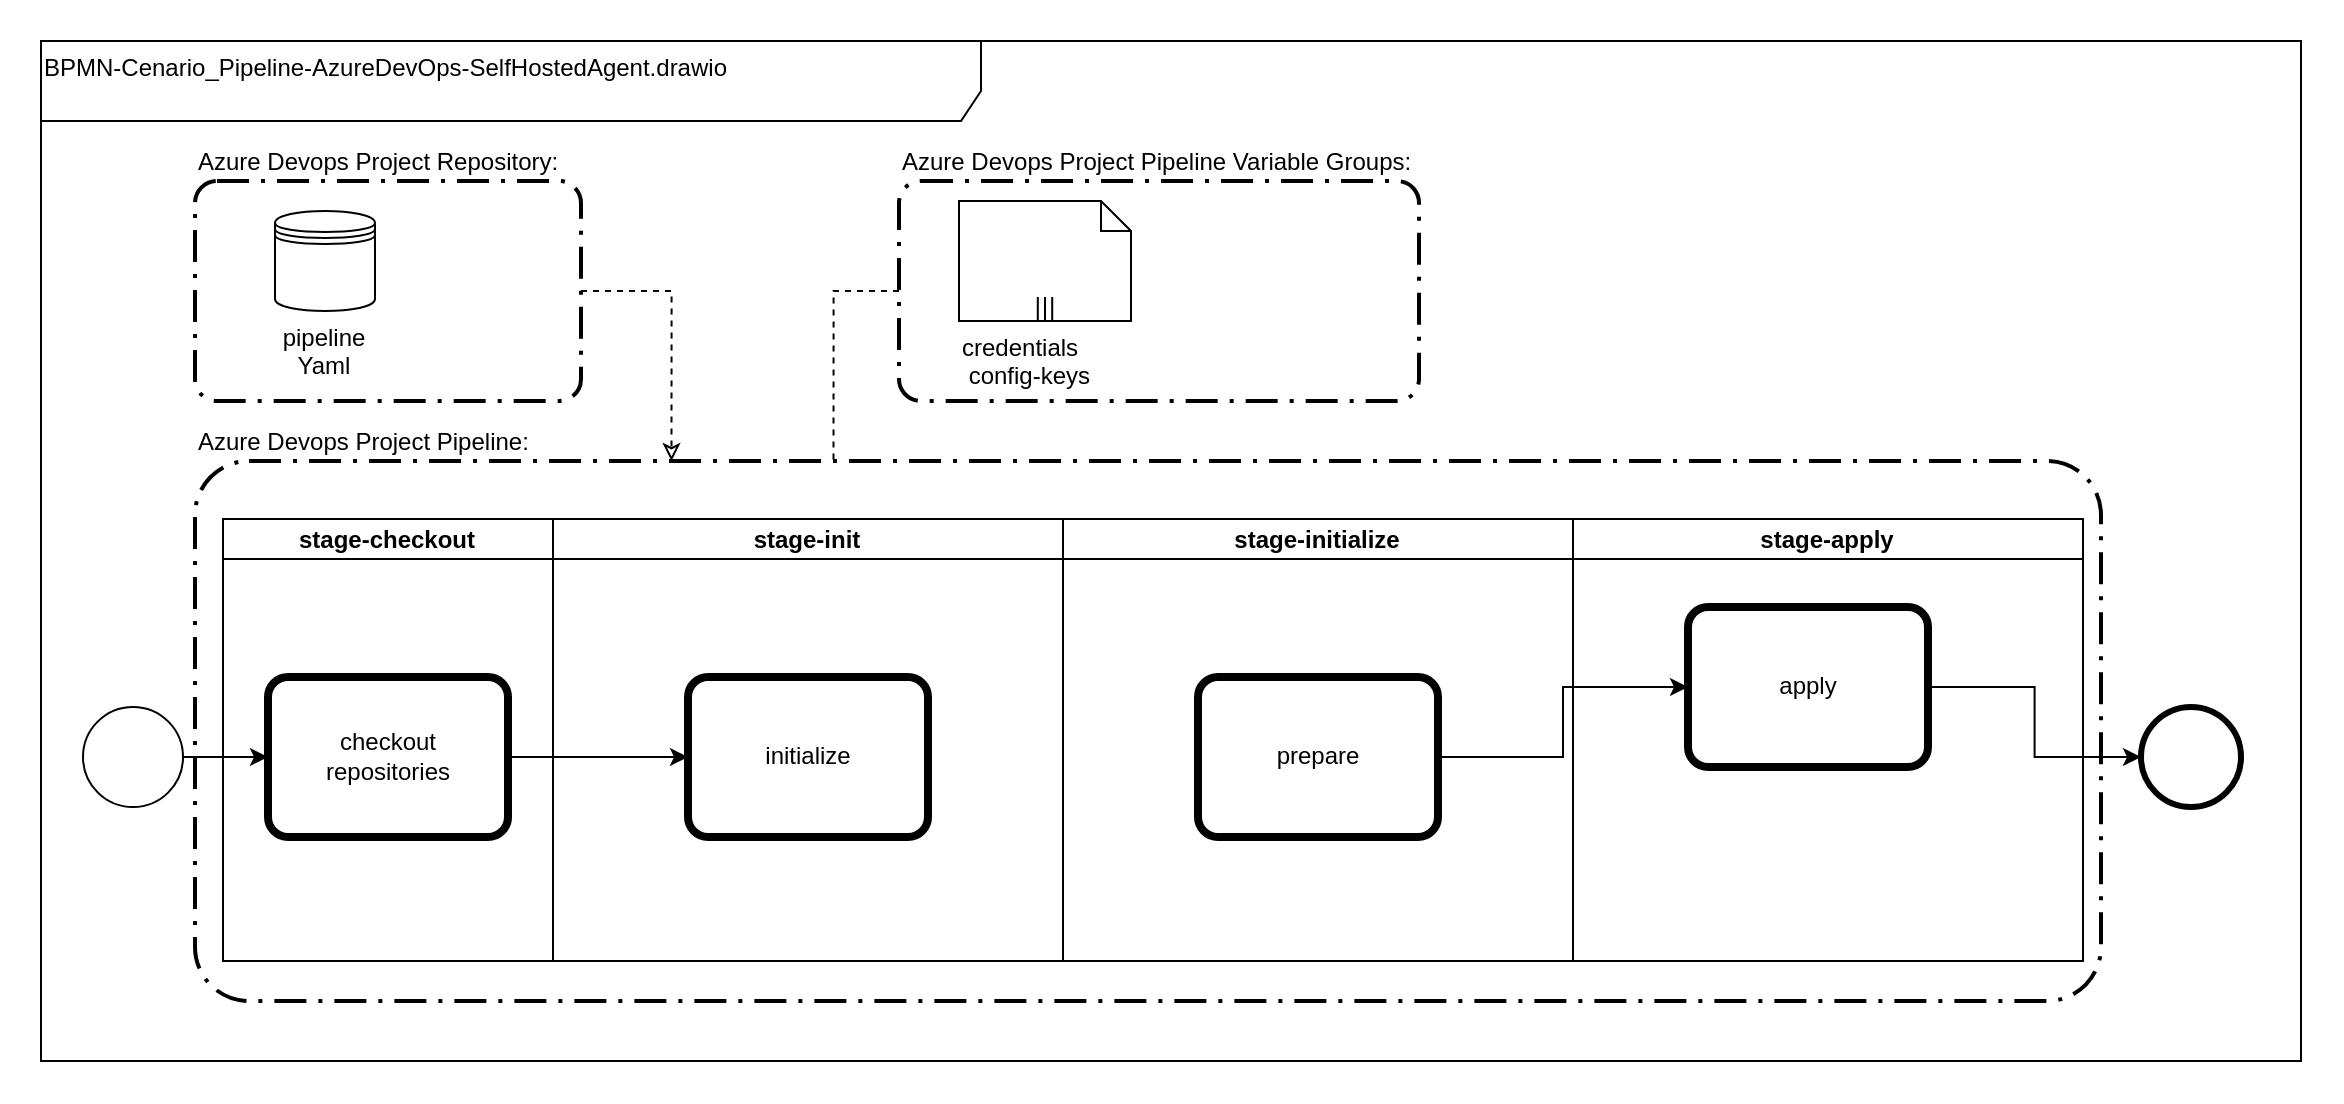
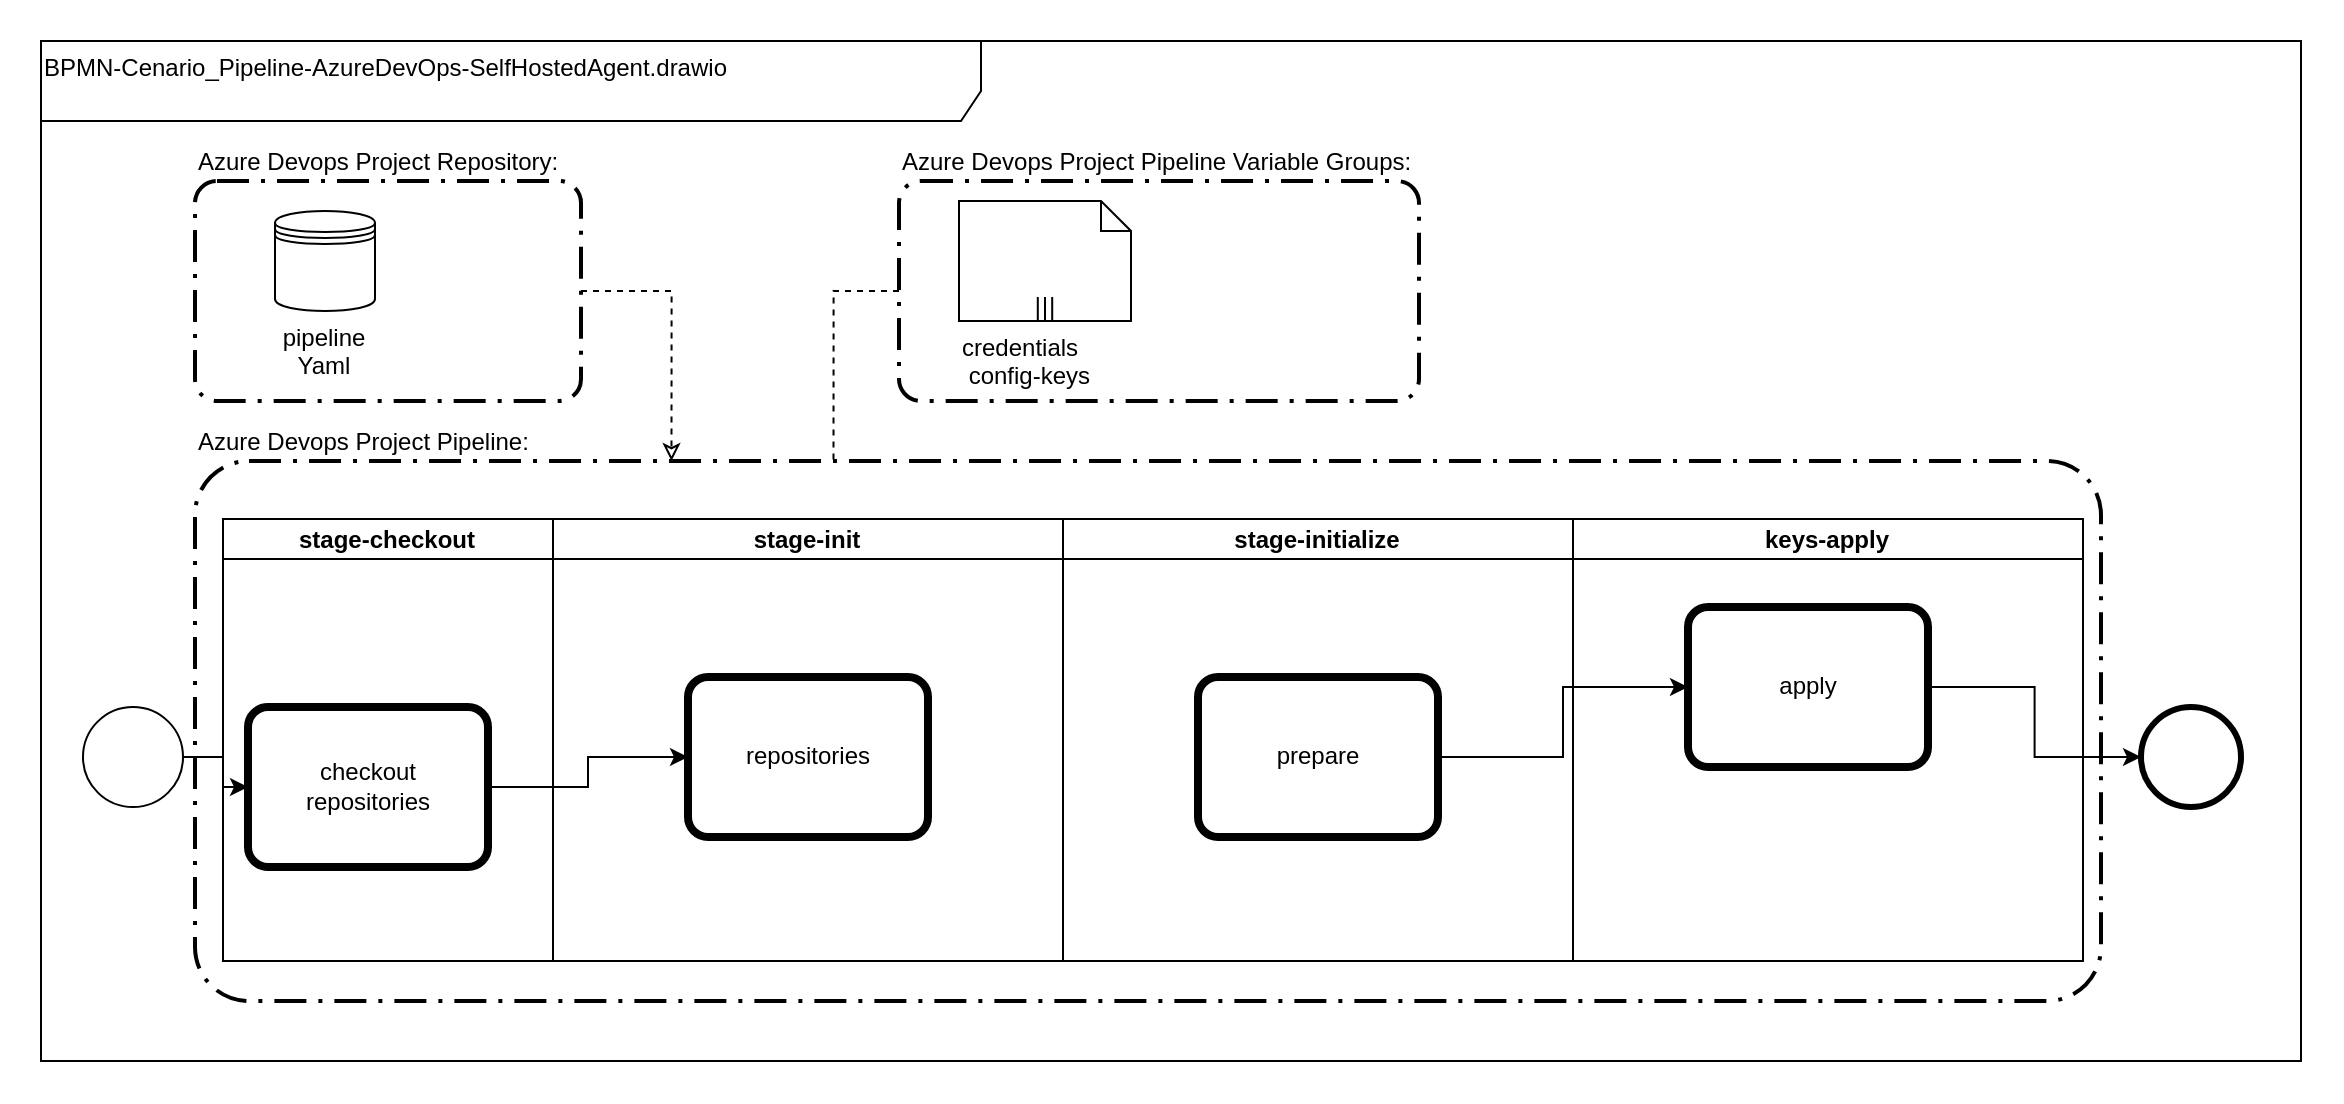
(1827, 540) -> (1827, 540)
(388, 757) -> (368, 787)
(809, 757) -> (809, 757)
